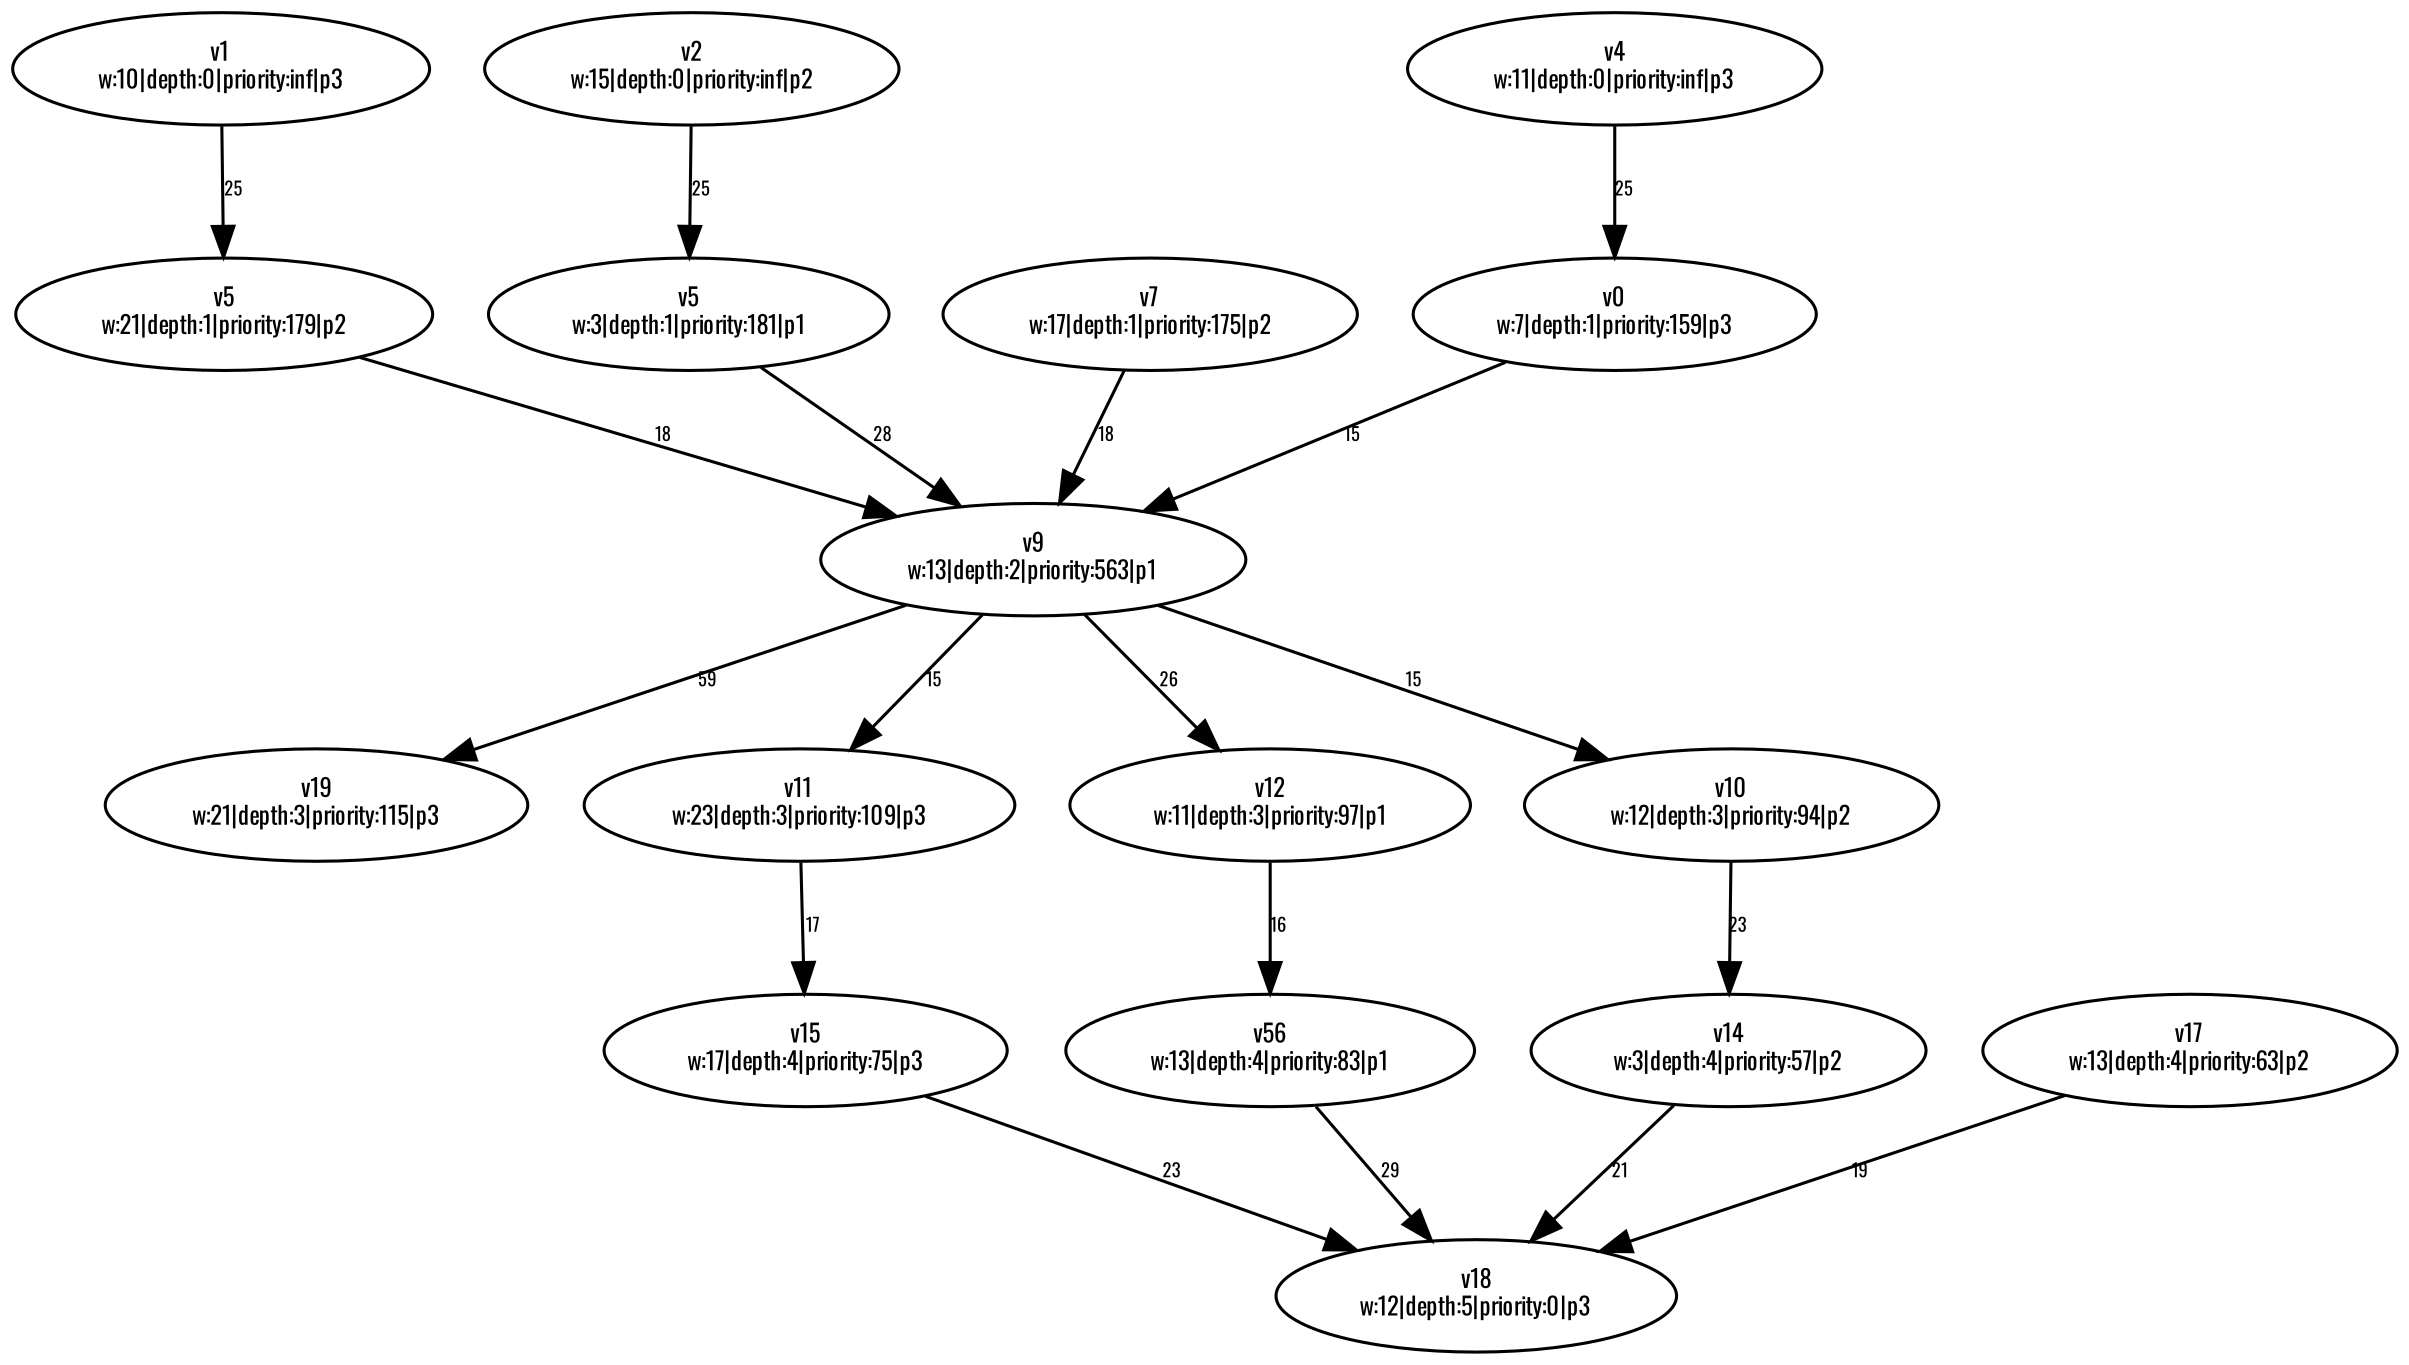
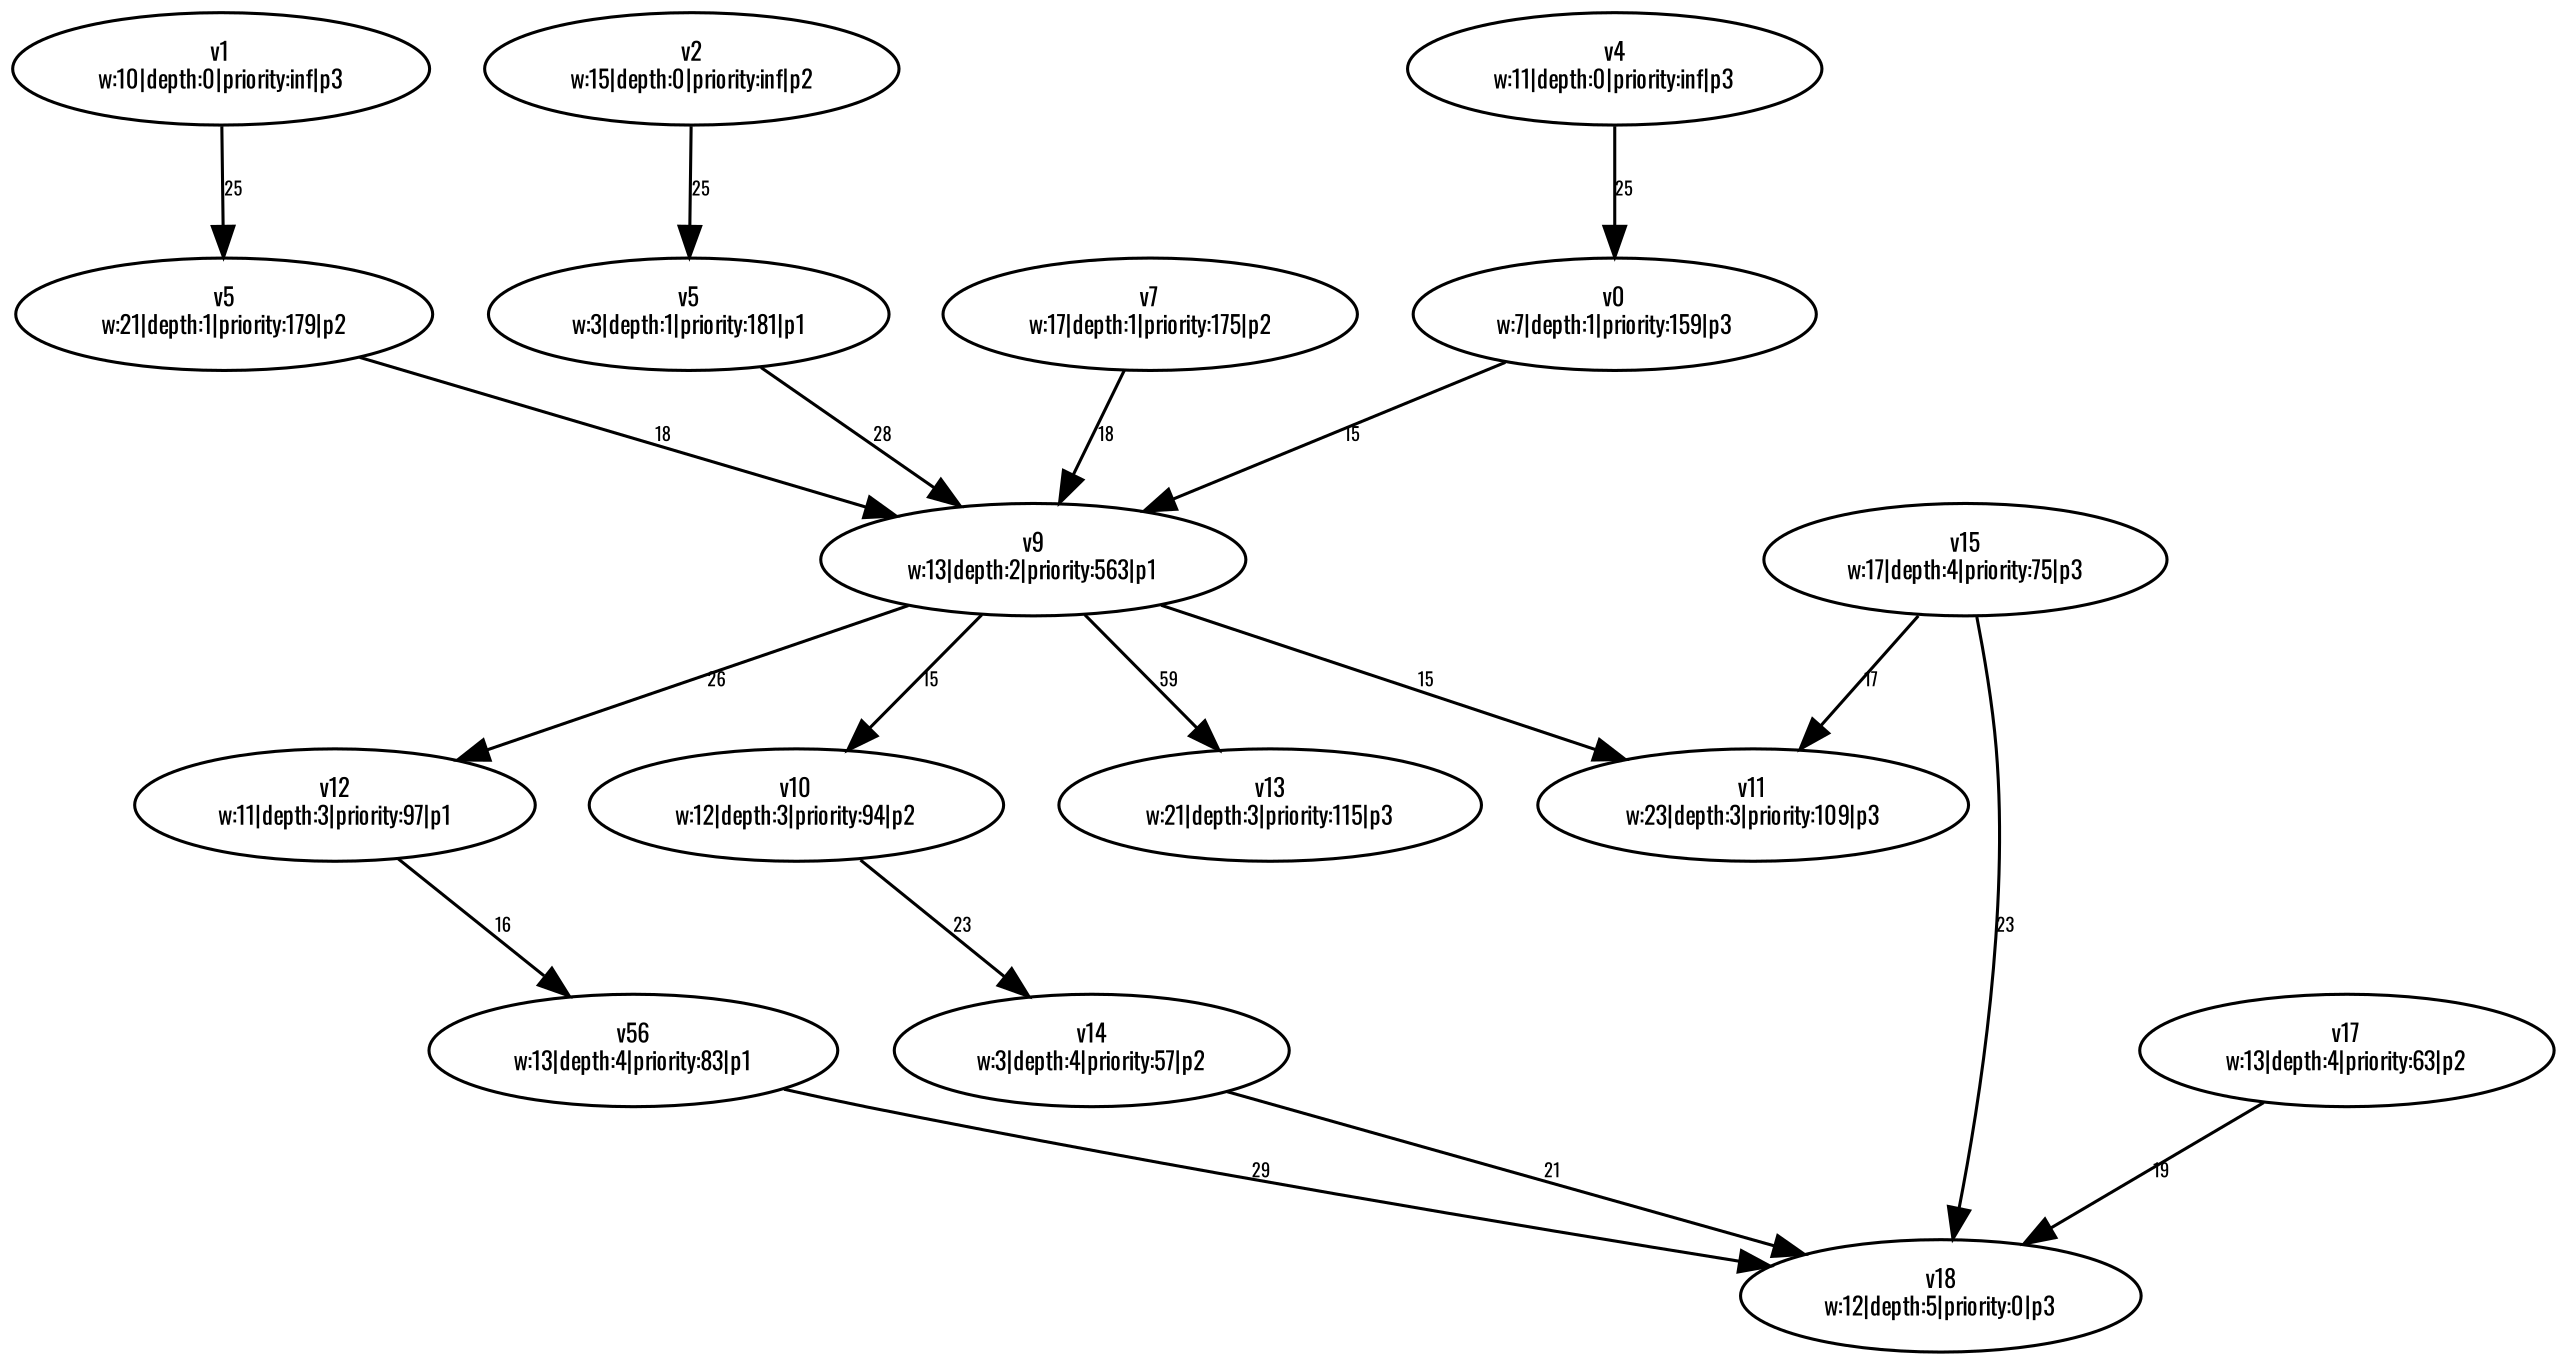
(317, 805) -> (1270, 805)
(802, 912) -> (1870, 671)
